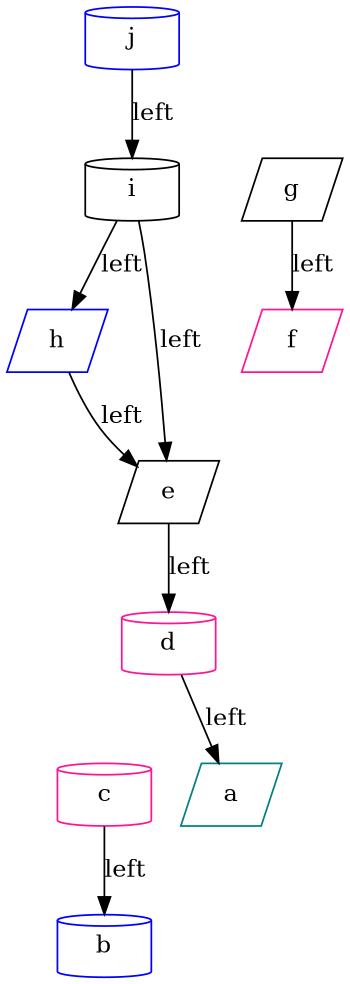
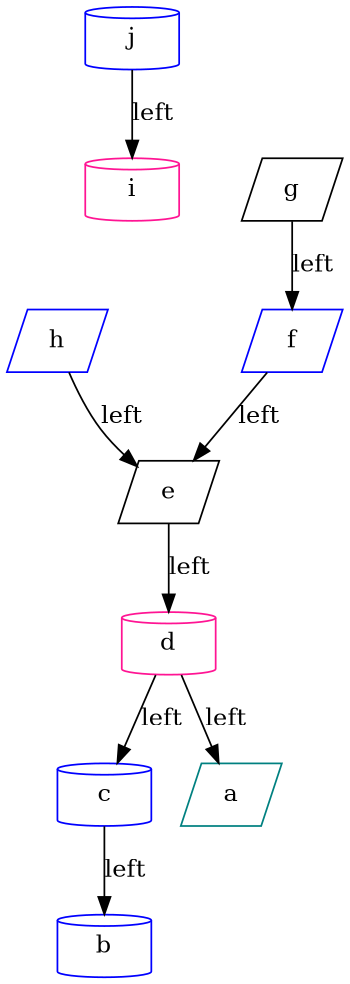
(132, 190) -> (132, 190)
(98, 257) -> none
(155, 331) -> (236, 410)
(292, 341) -> (292, 341)
none -> (140, 711)
(104, 795) -> (104, 795)
